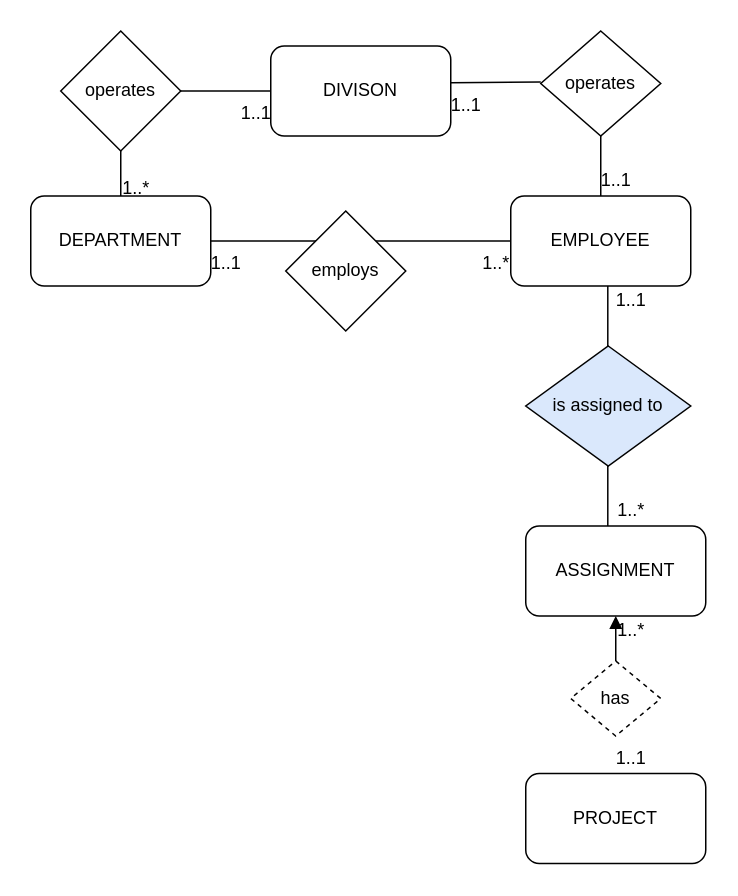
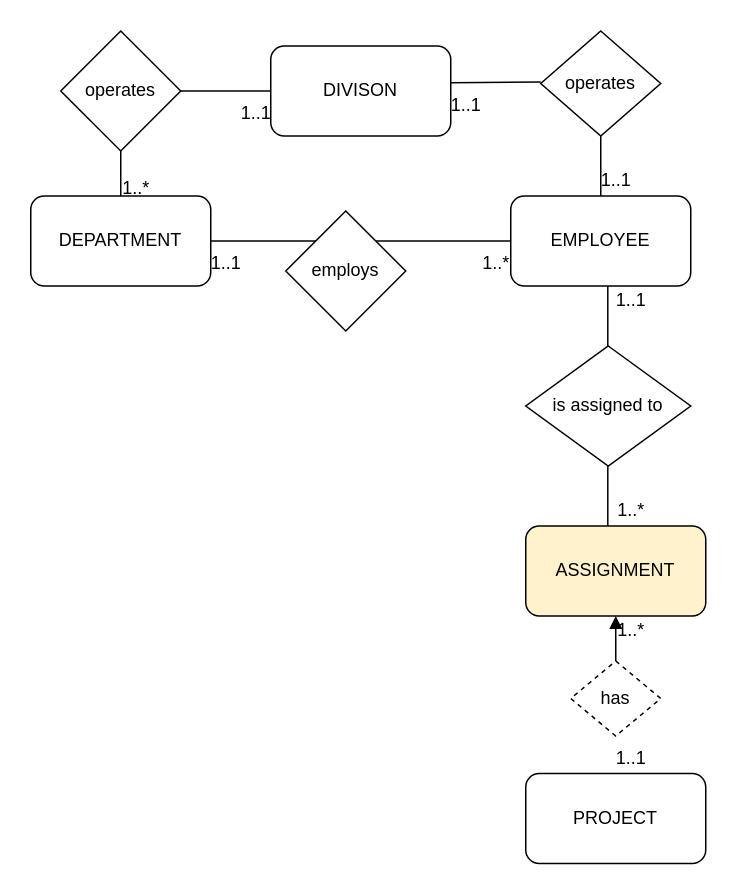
(608, 406) -> (608, 406)
(616, 571) -> (616, 571)
